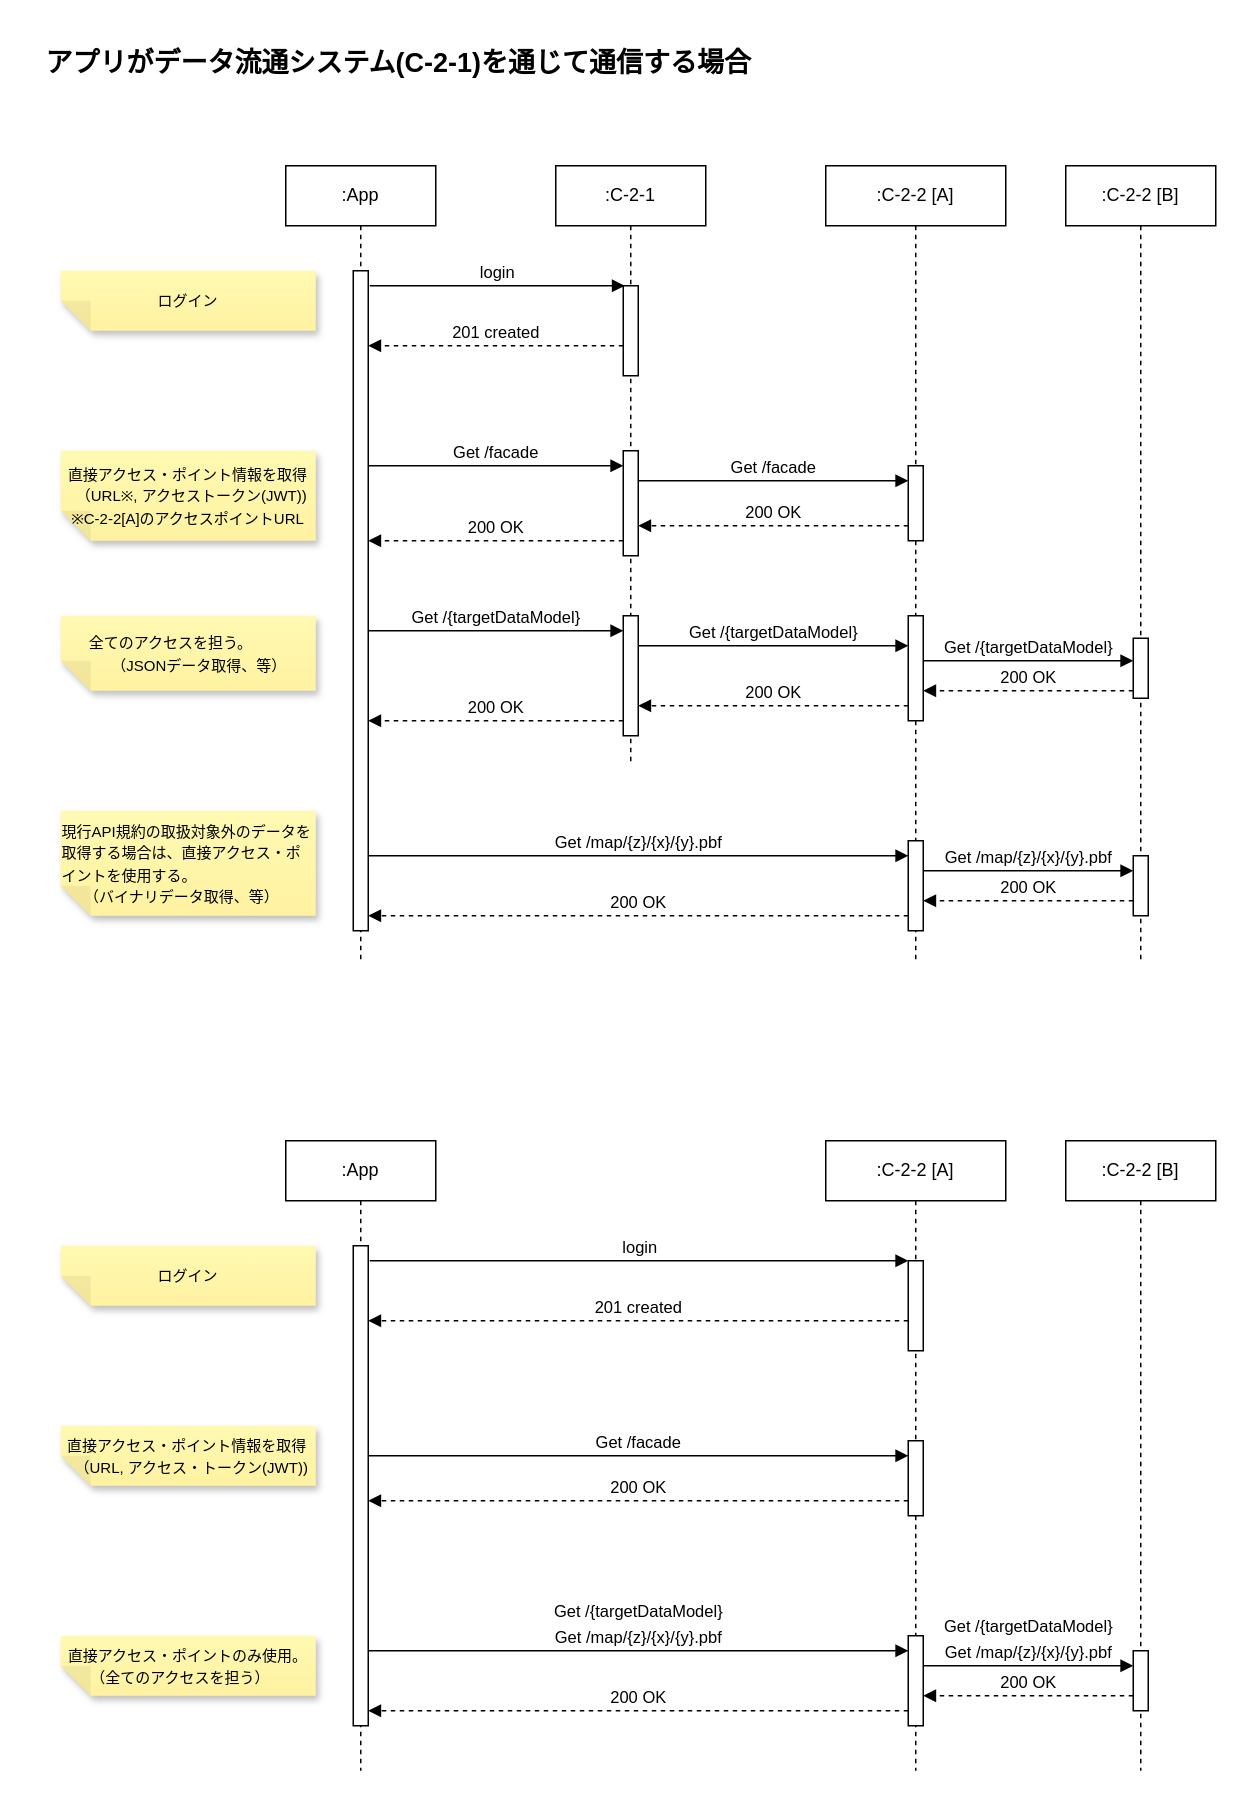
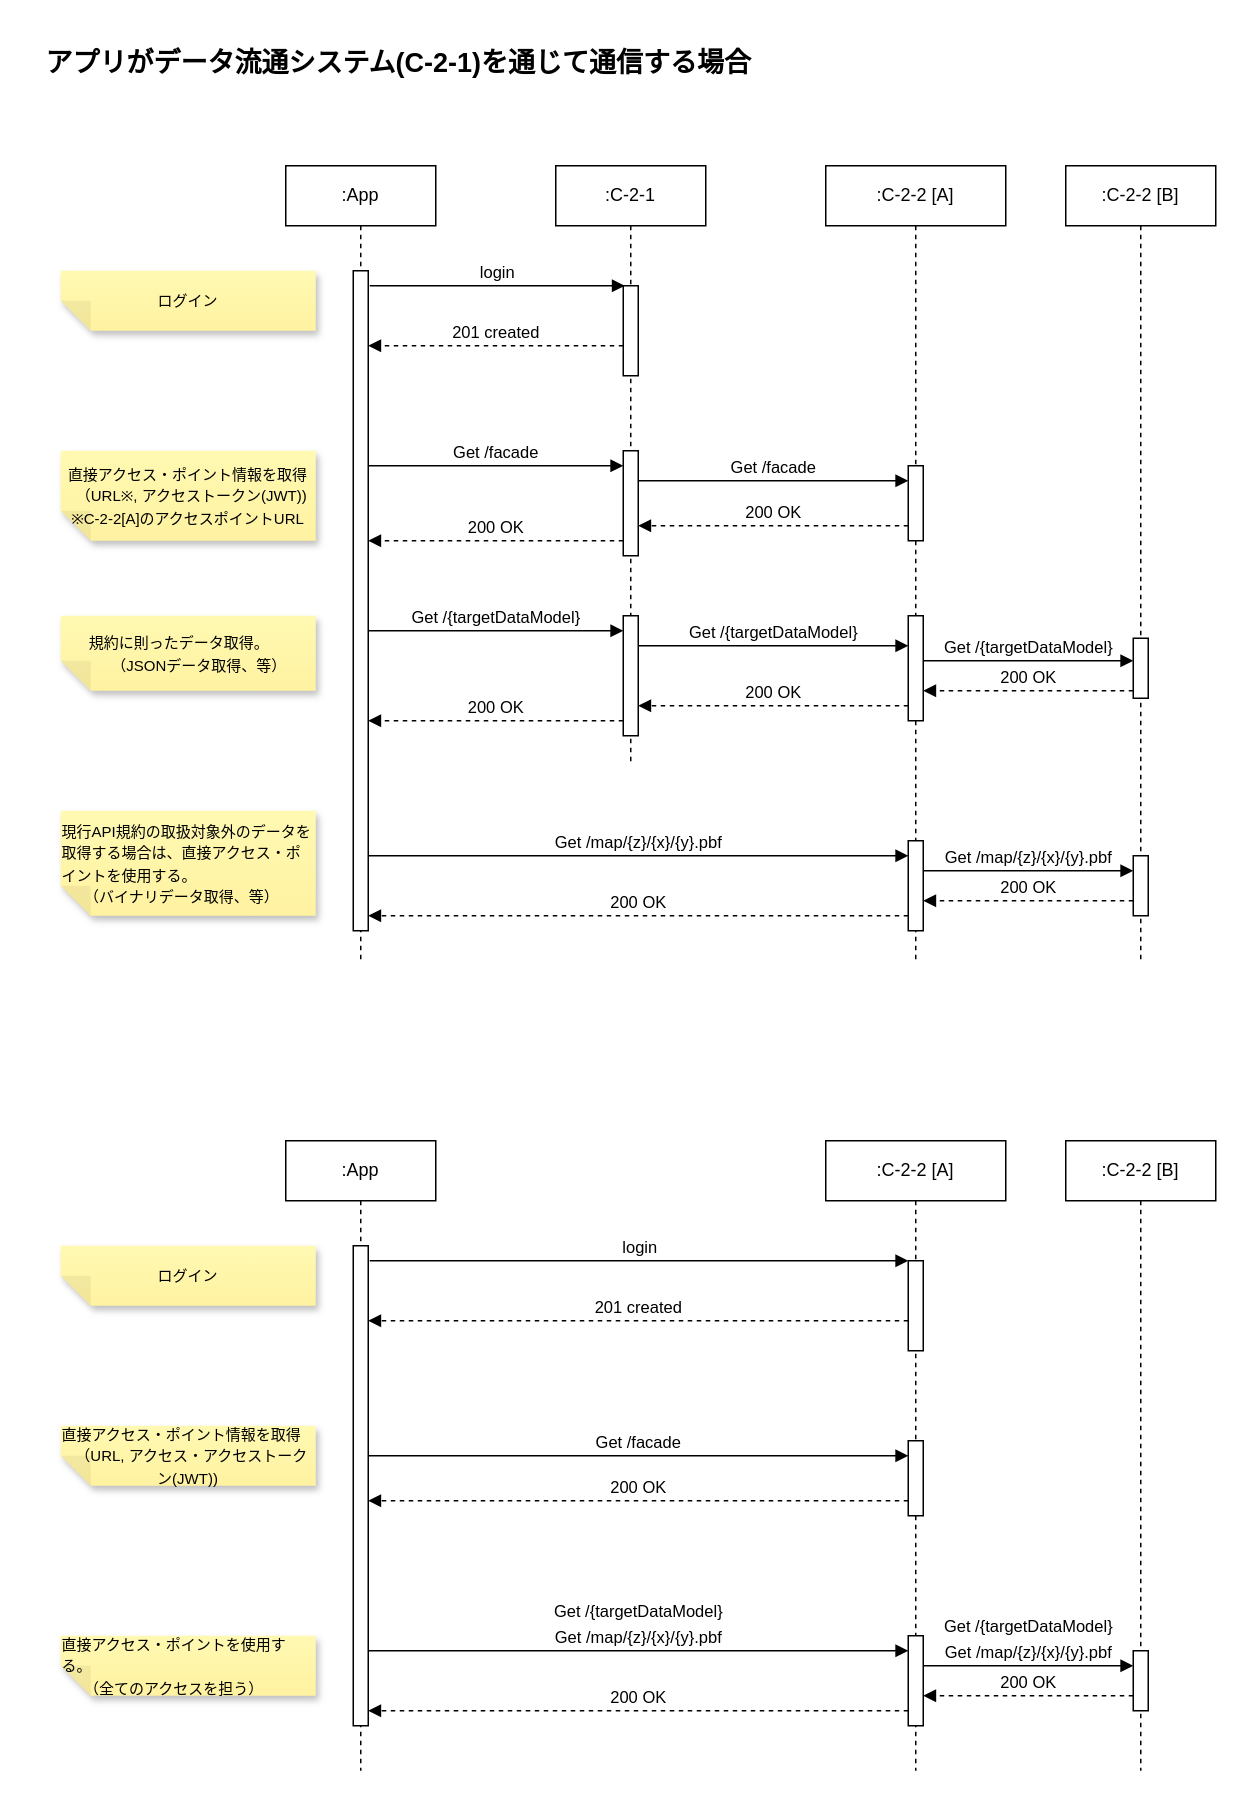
(188, 653) -> (188, 653)
(188, 1456) -> (188, 1456)
(188, 1666) -> (188, 1666)
